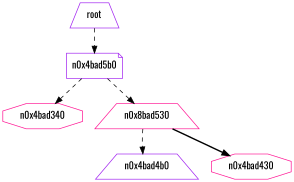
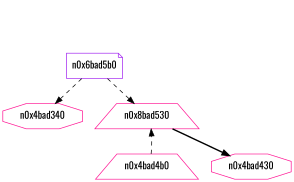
(94, 15) -> none
(94, 66) -> (94, 66)
(142, 138) -> (152, 145)
(147, 167) -> (147, 167)
